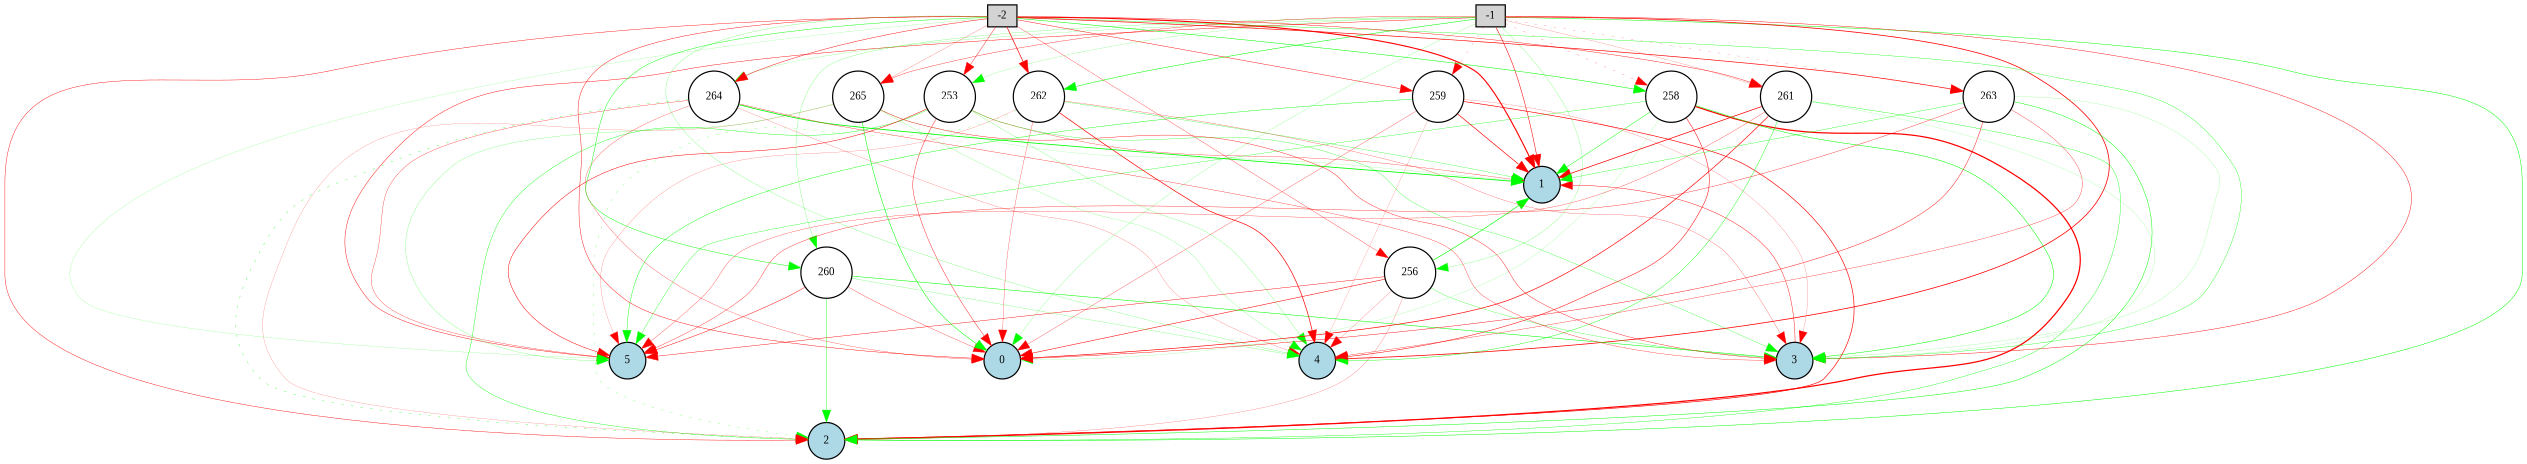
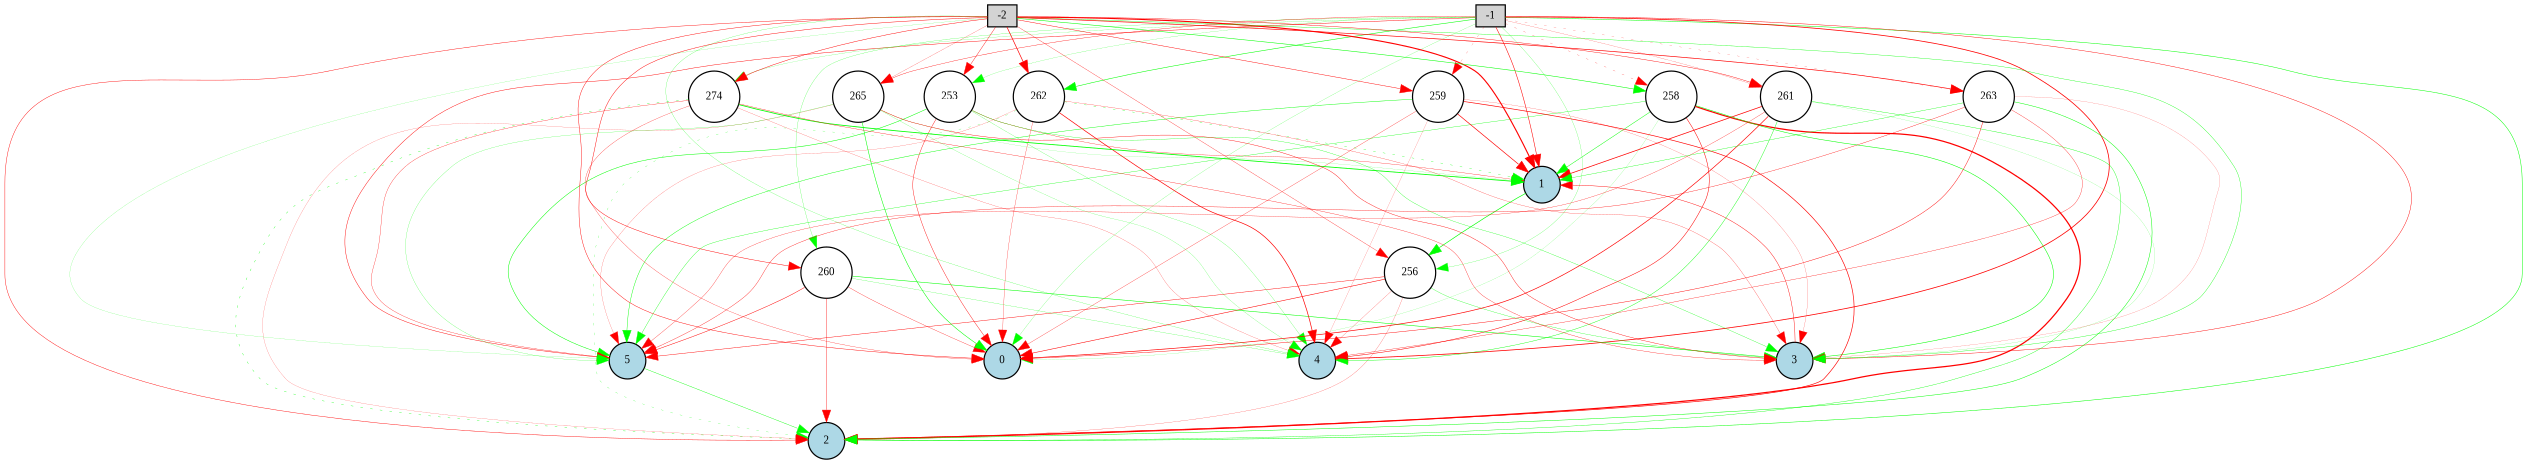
(612, 97) -> (612, 97)
(714, 97) -> (714, 97)
(1289, 137) -> (1289, 137)
(633, 163) -> (633, 163)
(492, 237) -> (721, 398)
(1461, 243) -> (1482, 220)
(2172, 291) -> (2172, 291)
(827, 357) -> (827, 357)
